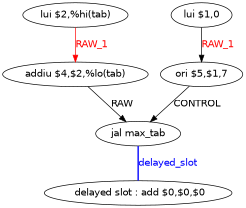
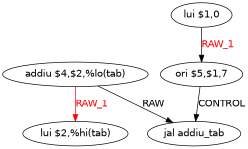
(75, 41) -> (75, 101)
(138, 134) -> (194, 134)
(138, 193) -> none
